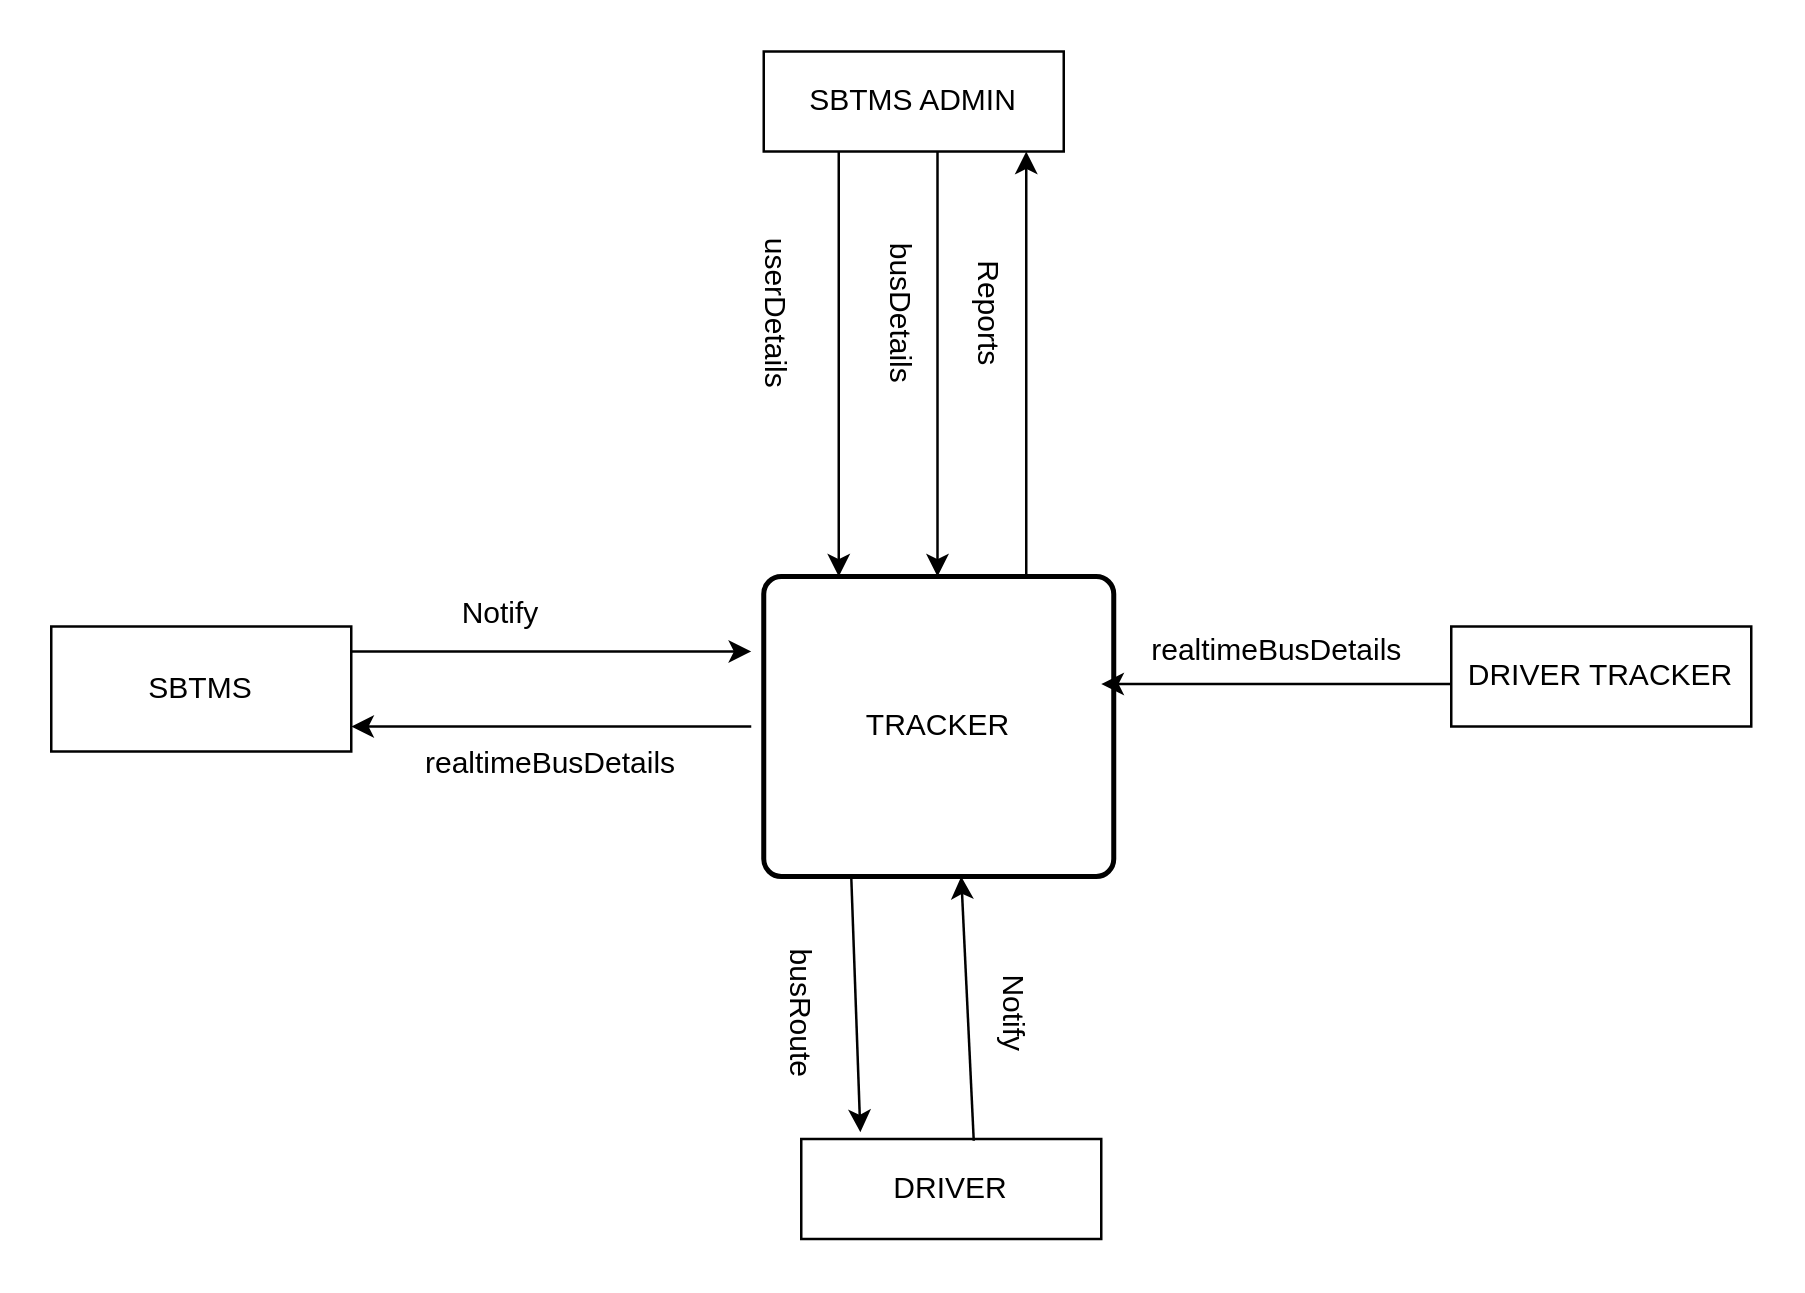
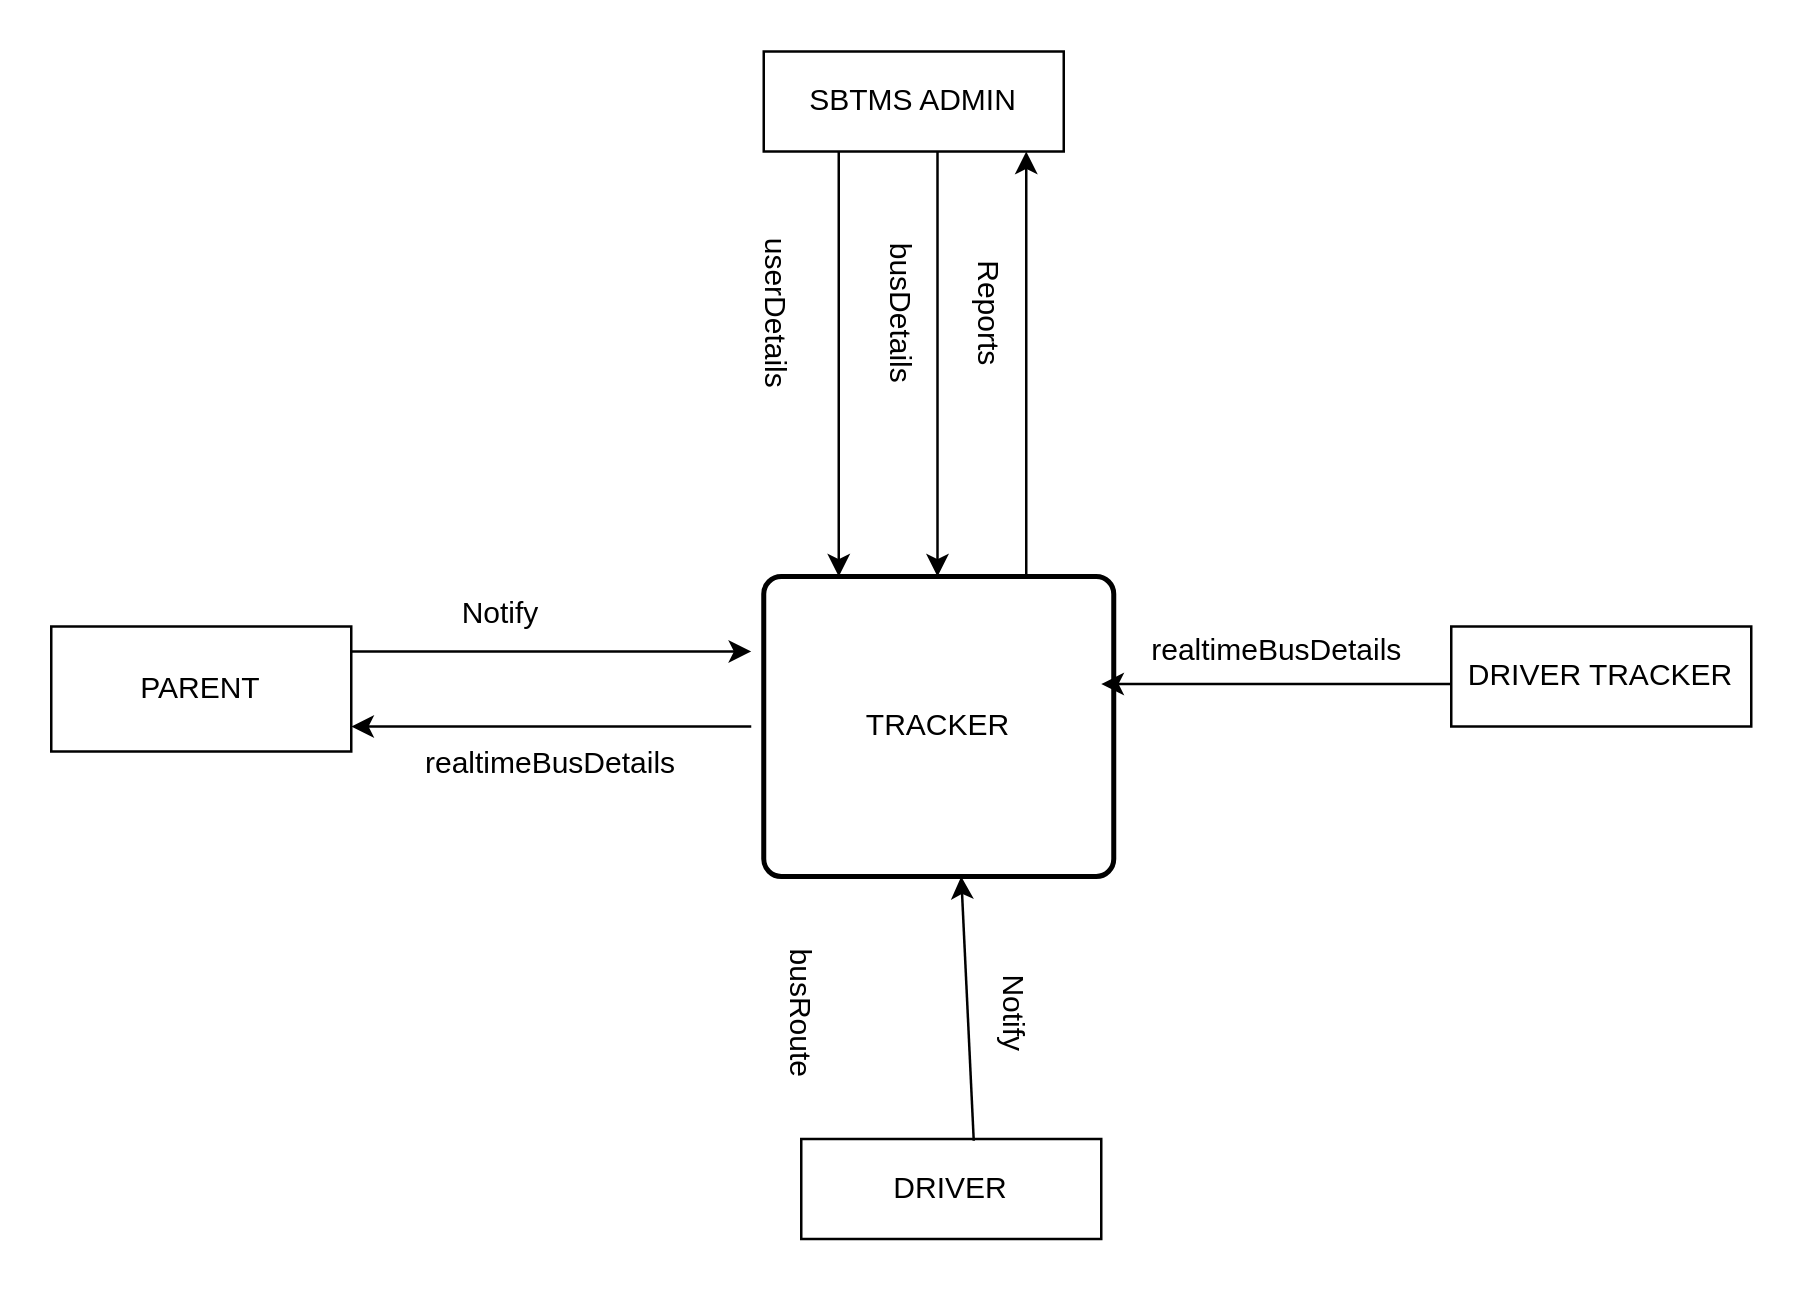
(201, 689) -> (201, 689)
(856, 996) -> none
